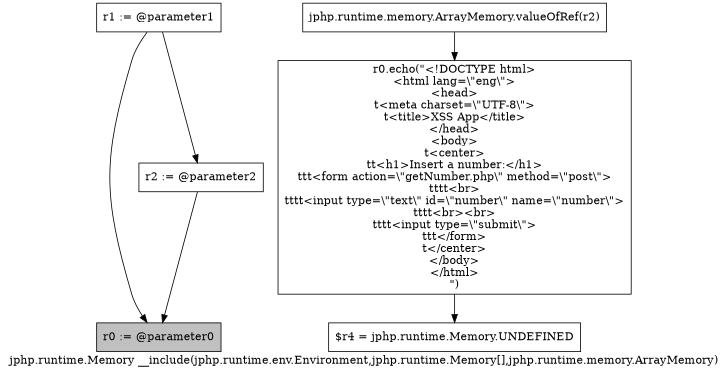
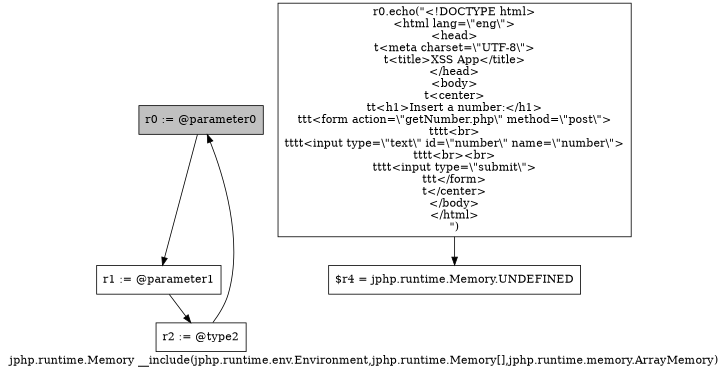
(455, 18) -> none
(110, 173) -> (181, 196)
(201, 177) -> (201, 337)
